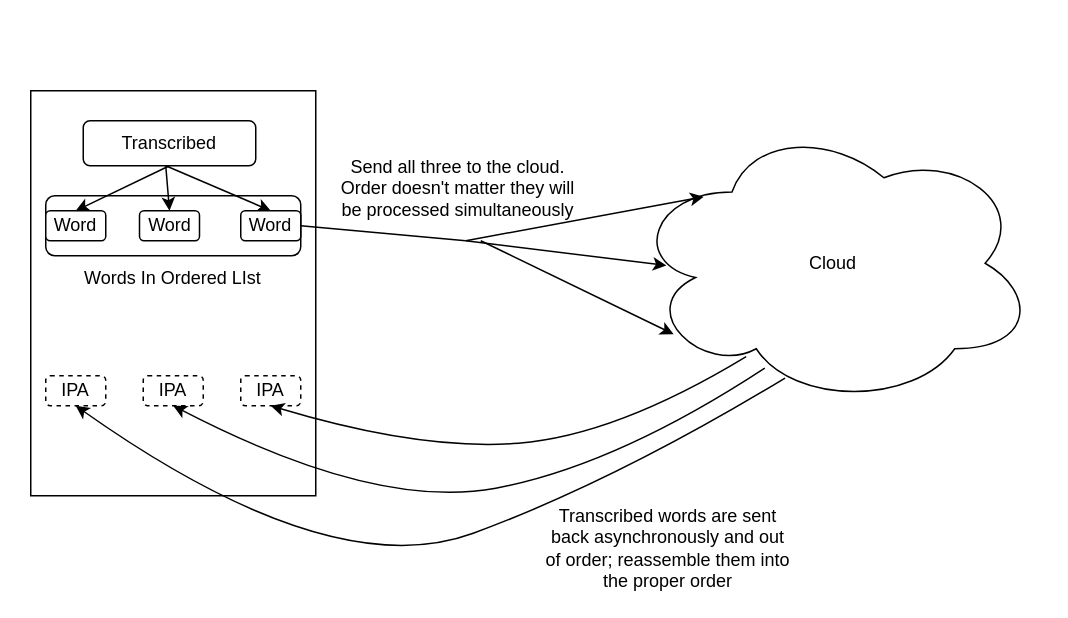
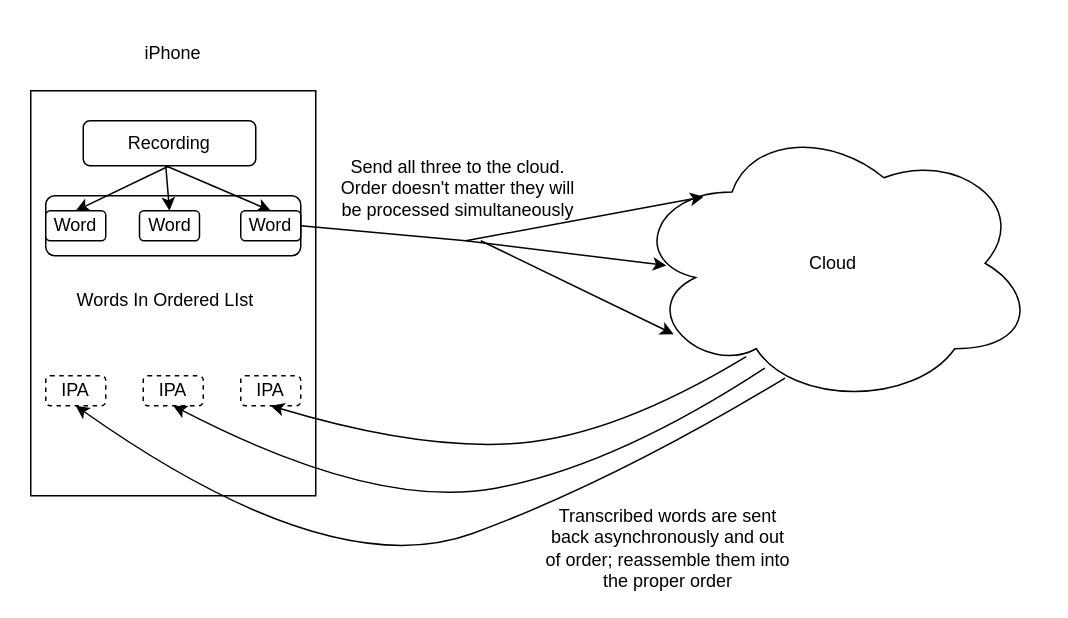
none -> (173, 53)
(170, 143) -> (170, 143)
(173, 278) -> (166, 301)
